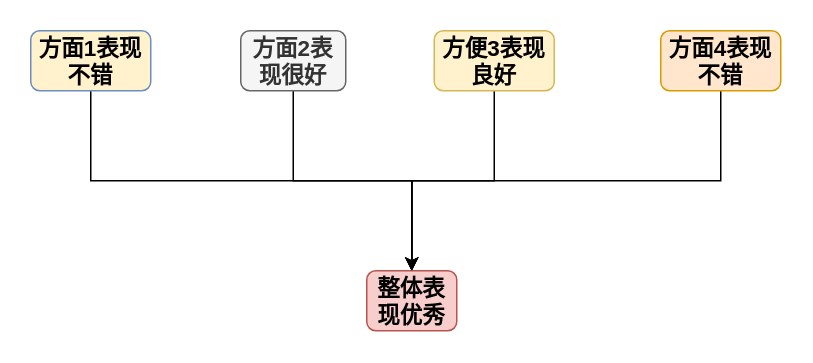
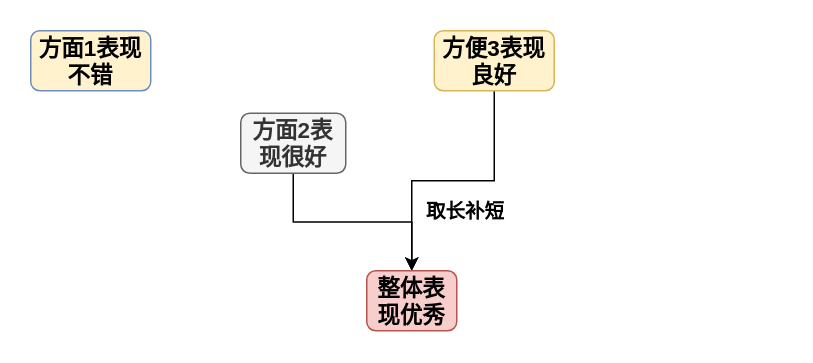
(293, 61) -> (293, 143)
(721, 61) -> none
(146, 181) -> none
(653, 181) -> none
none -> (466, 211)
